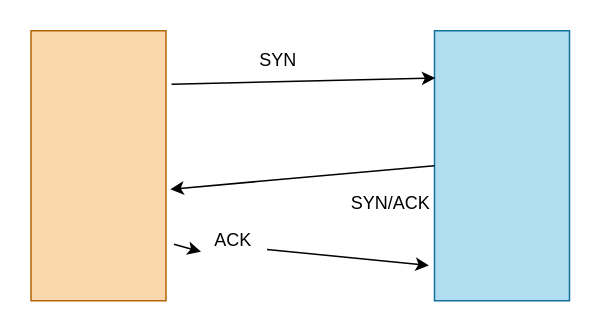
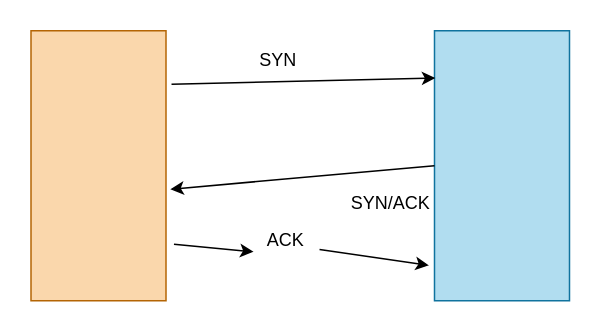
(233, 241) -> (286, 241)
